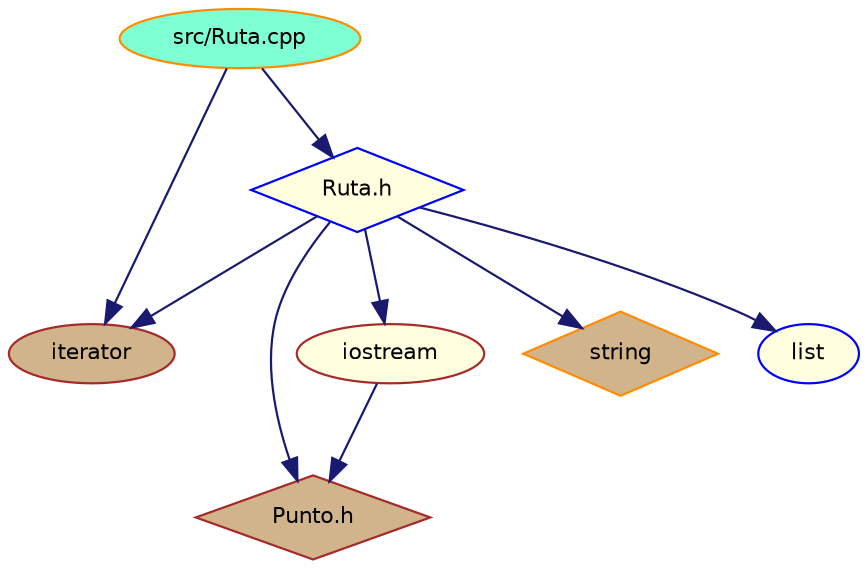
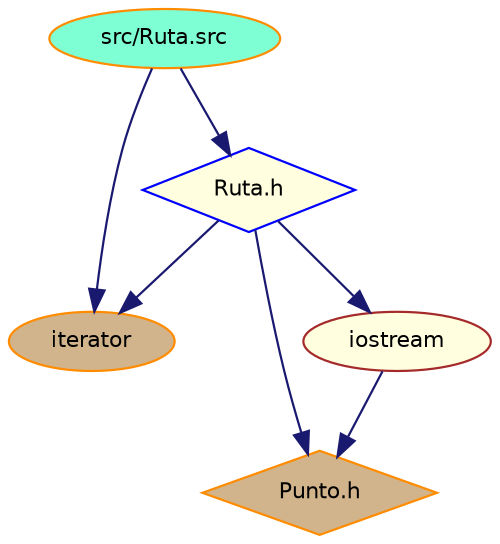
(240, 39) -> (165, 39)
(92, 354) -> (92, 341)
(621, 354) -> none
(809, 354) -> none
(313, 517) -> (320, 493)
